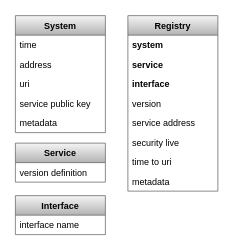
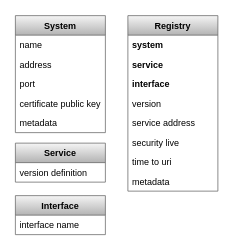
(28, 45) -> (30, 45)
(26, 84) -> (30, 84)
(59, 104) -> (68, 104)
